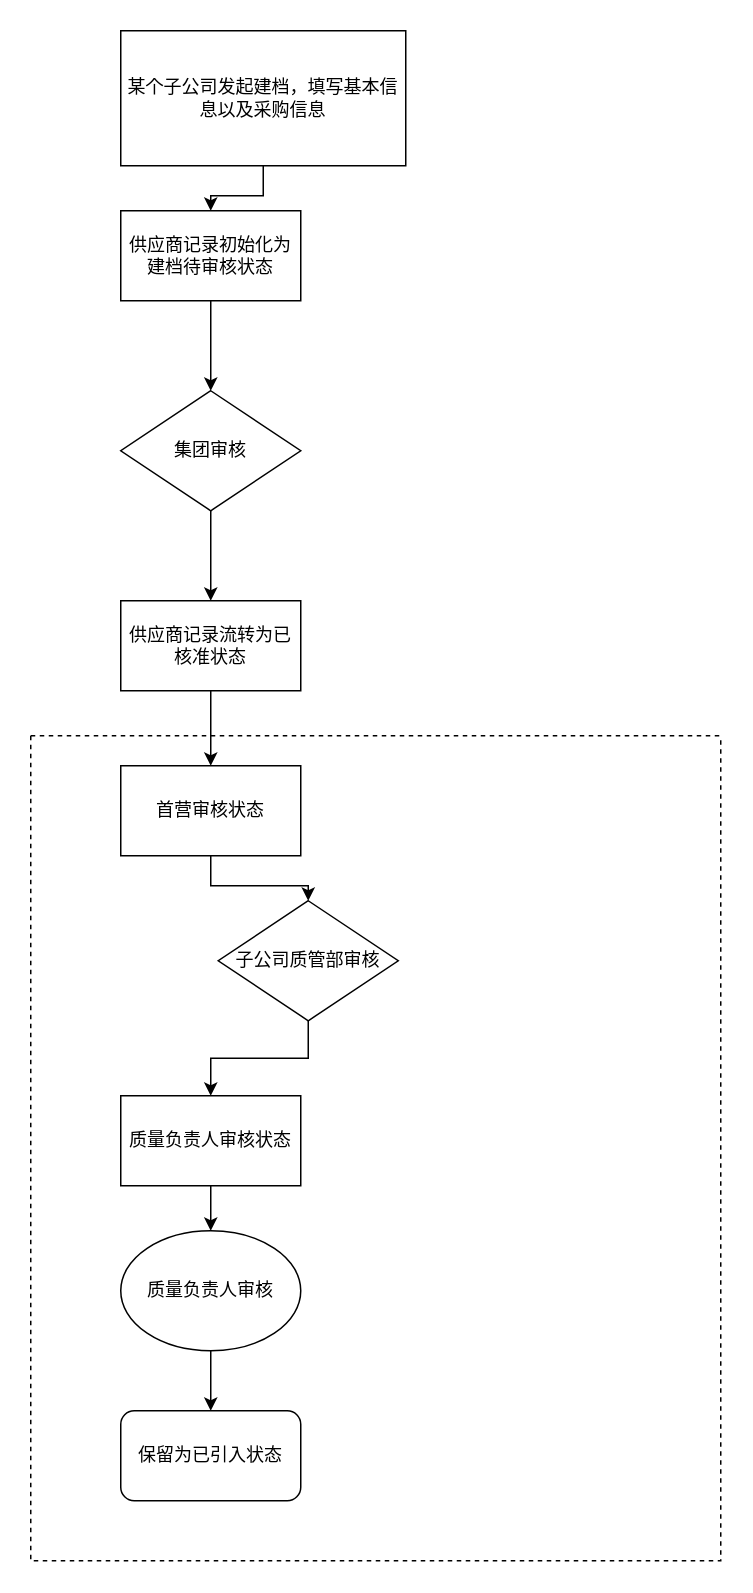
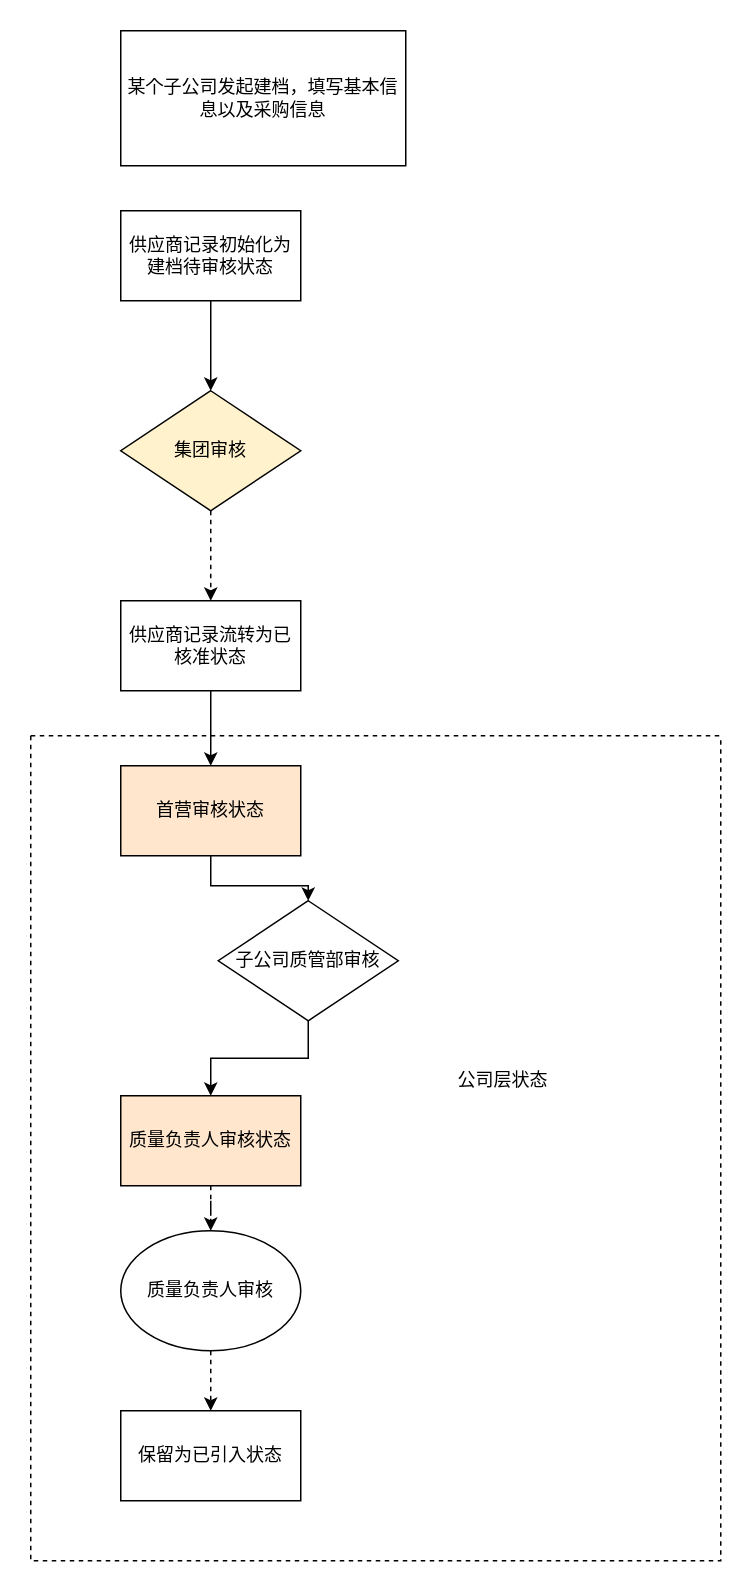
(250, 196) -> none
(211, 451) -> (211, 451)
(211, 552) -> (211, 552)
(211, 811) -> (211, 811)
none -> (503, 1081)
(211, 1141) -> (211, 1141)
(211, 1195) -> (211, 1195)
(211, 1375) -> (211, 1375)
(211, 1456) -> (211, 1456)
